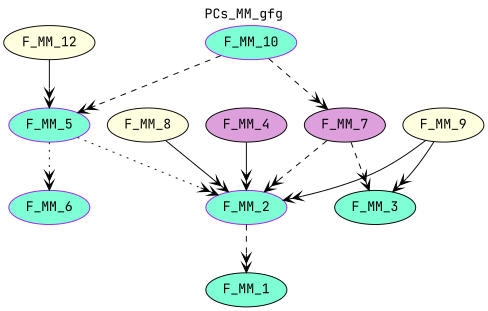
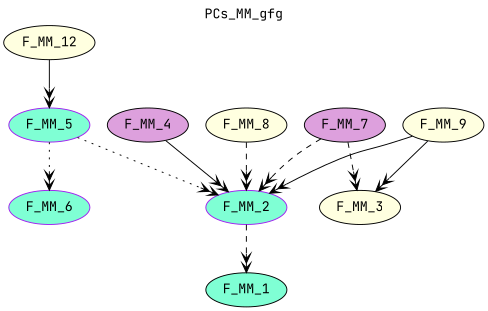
(251, 43) -> none
(190, 160) -> (246, 157)
(375, 207) -> (360, 207)
